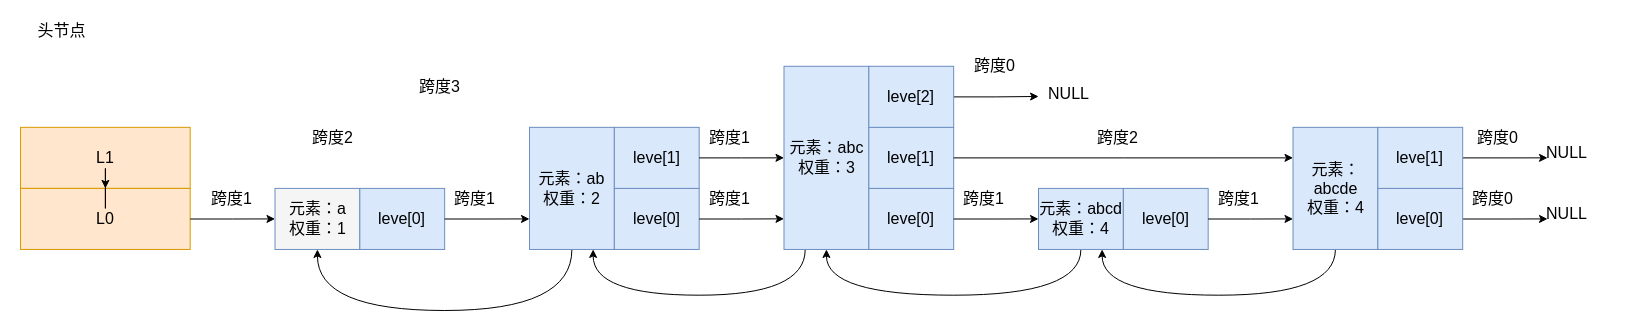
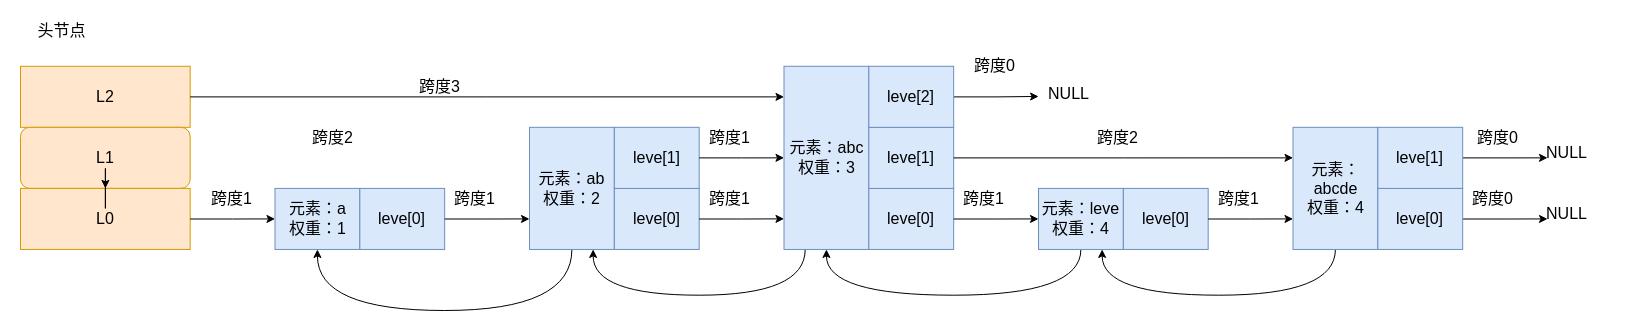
none -> (105, 97)
none -> (484, 97)
(105, 158) -> (105, 158)
(317, 219) -> (317, 219)
(1081, 219) -> (1081, 219)
